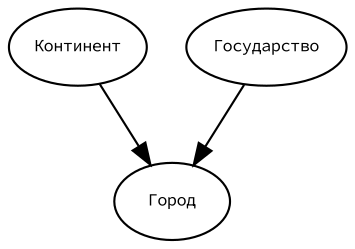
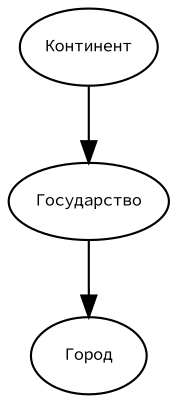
(119, 115) -> (89, 114)
